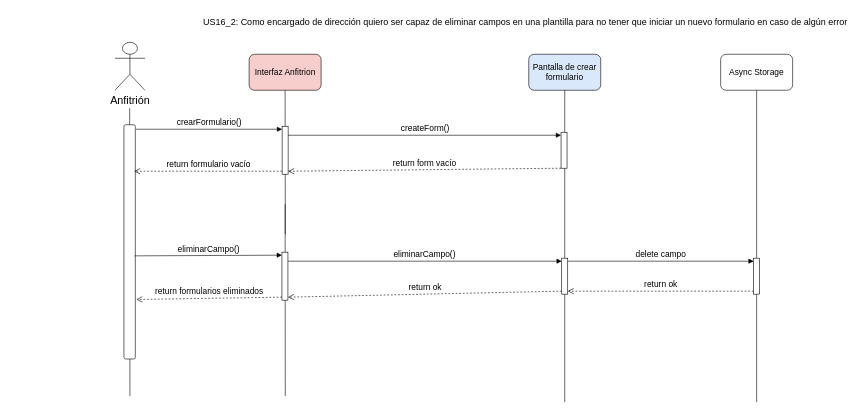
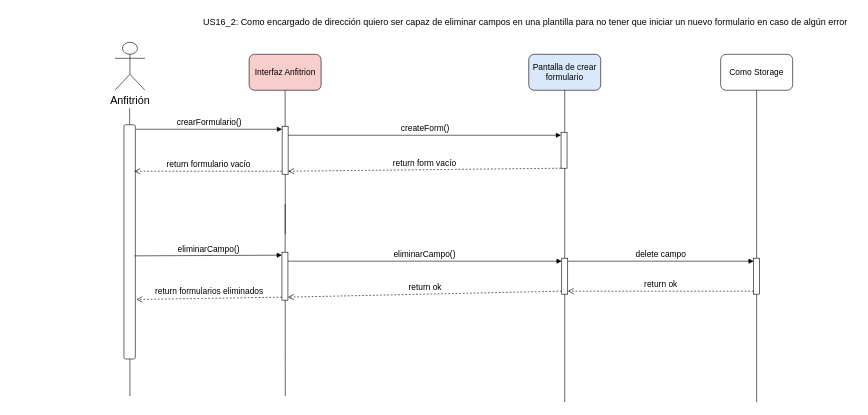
(757, 72) -> (757, 72)
